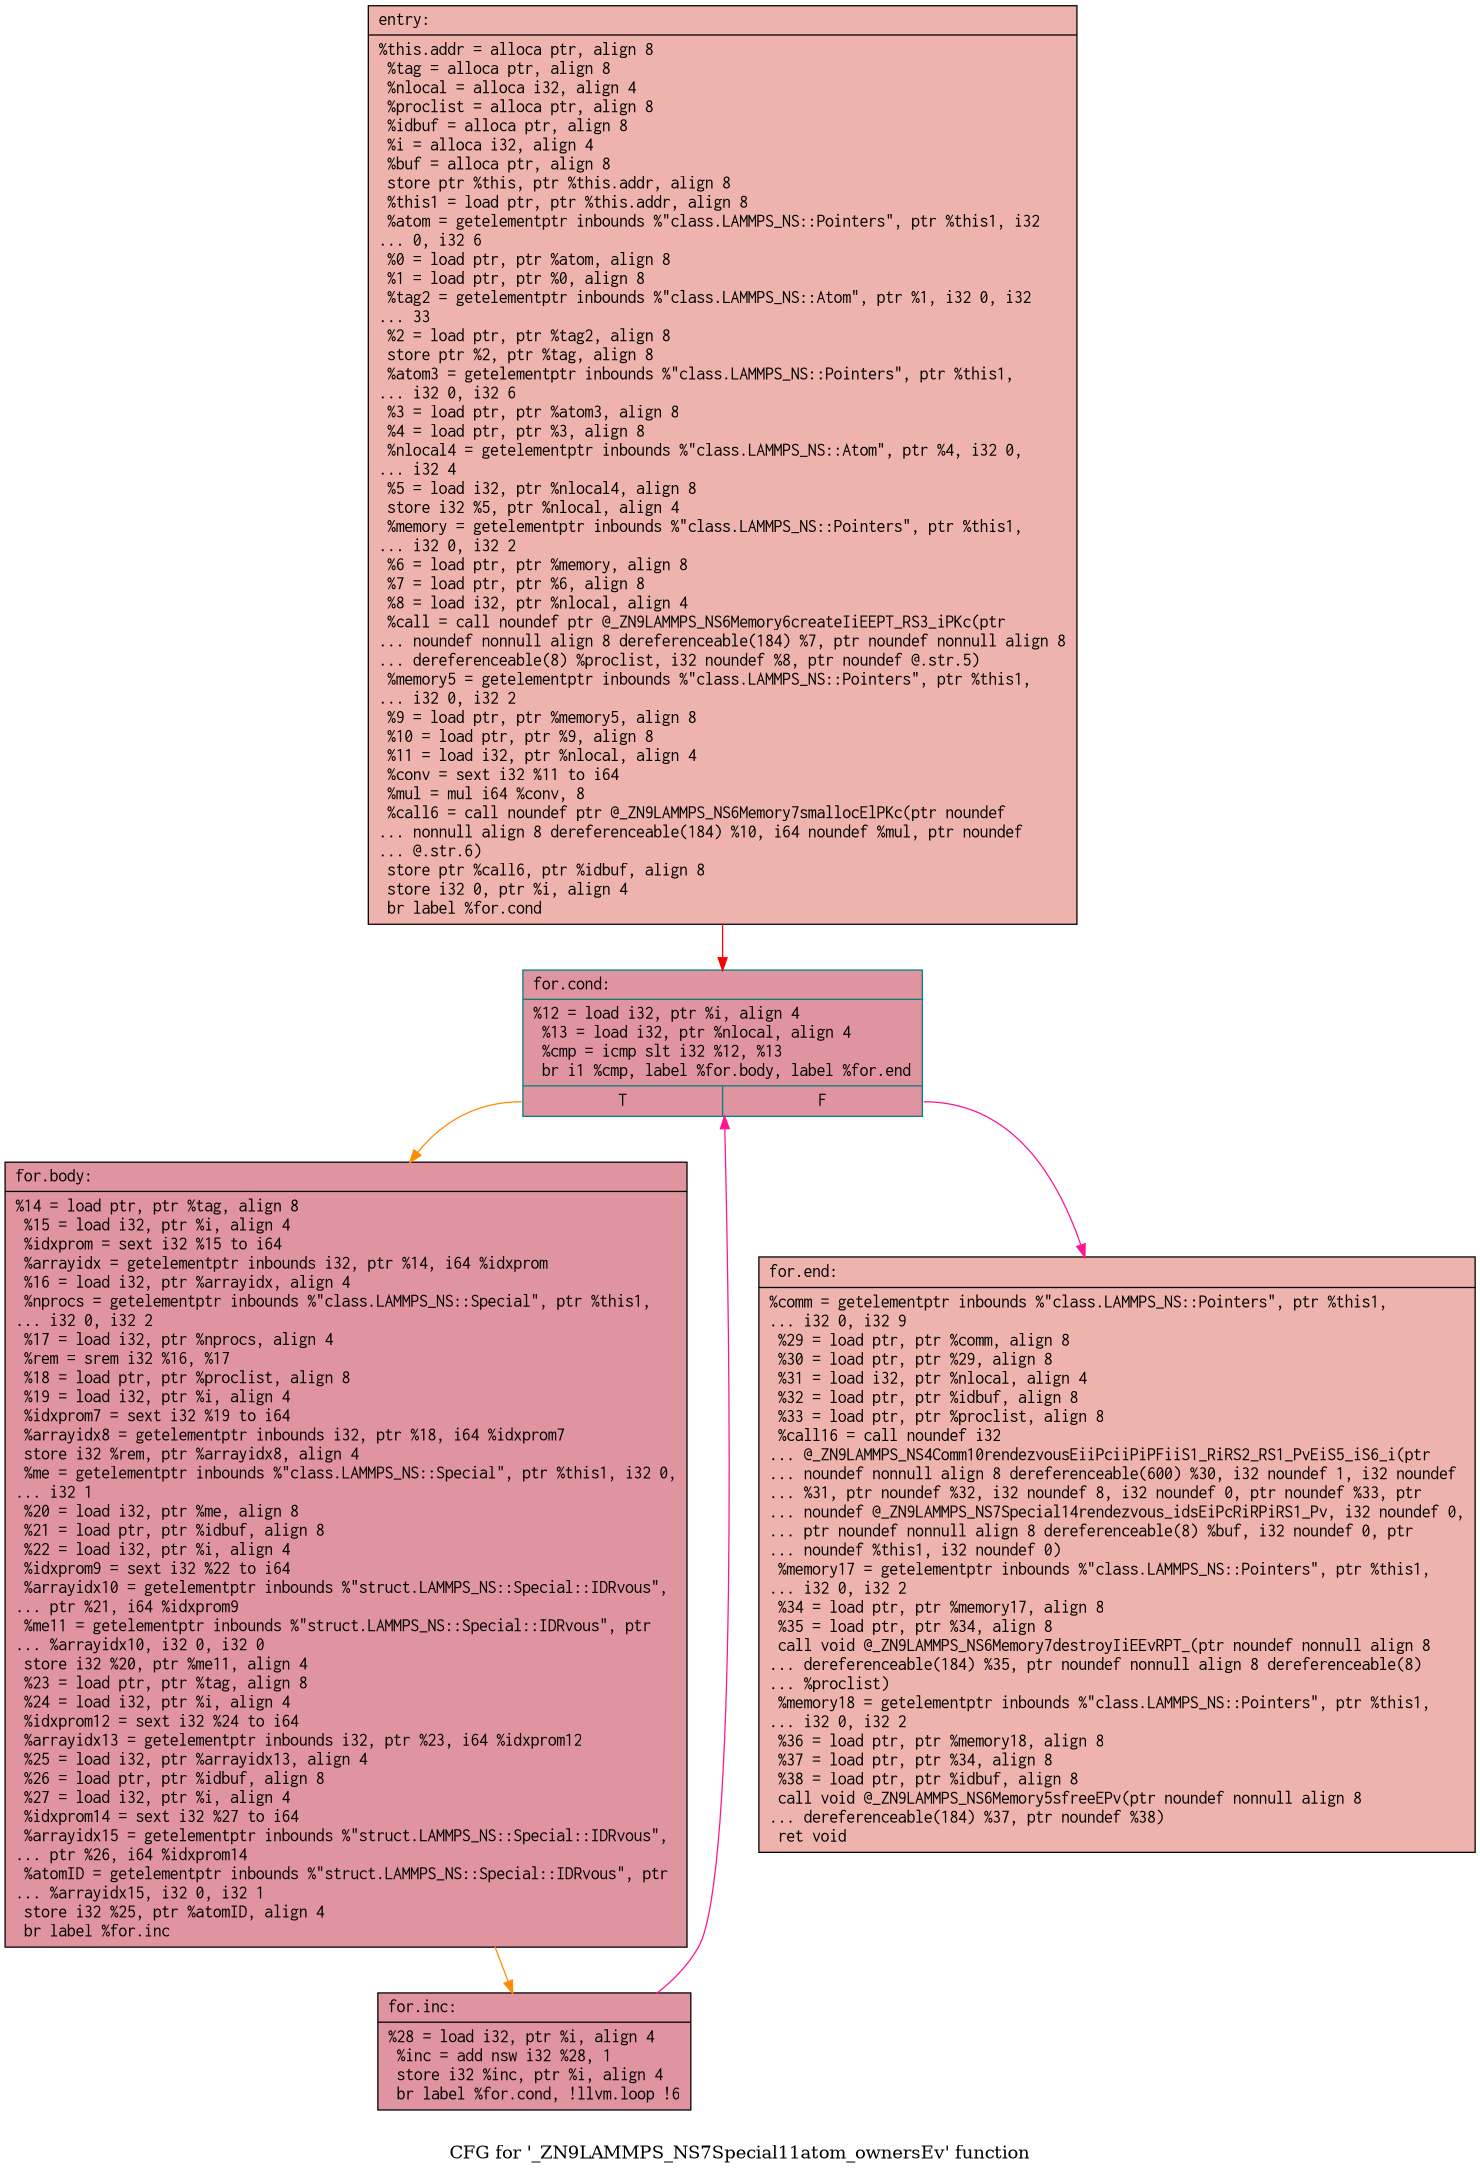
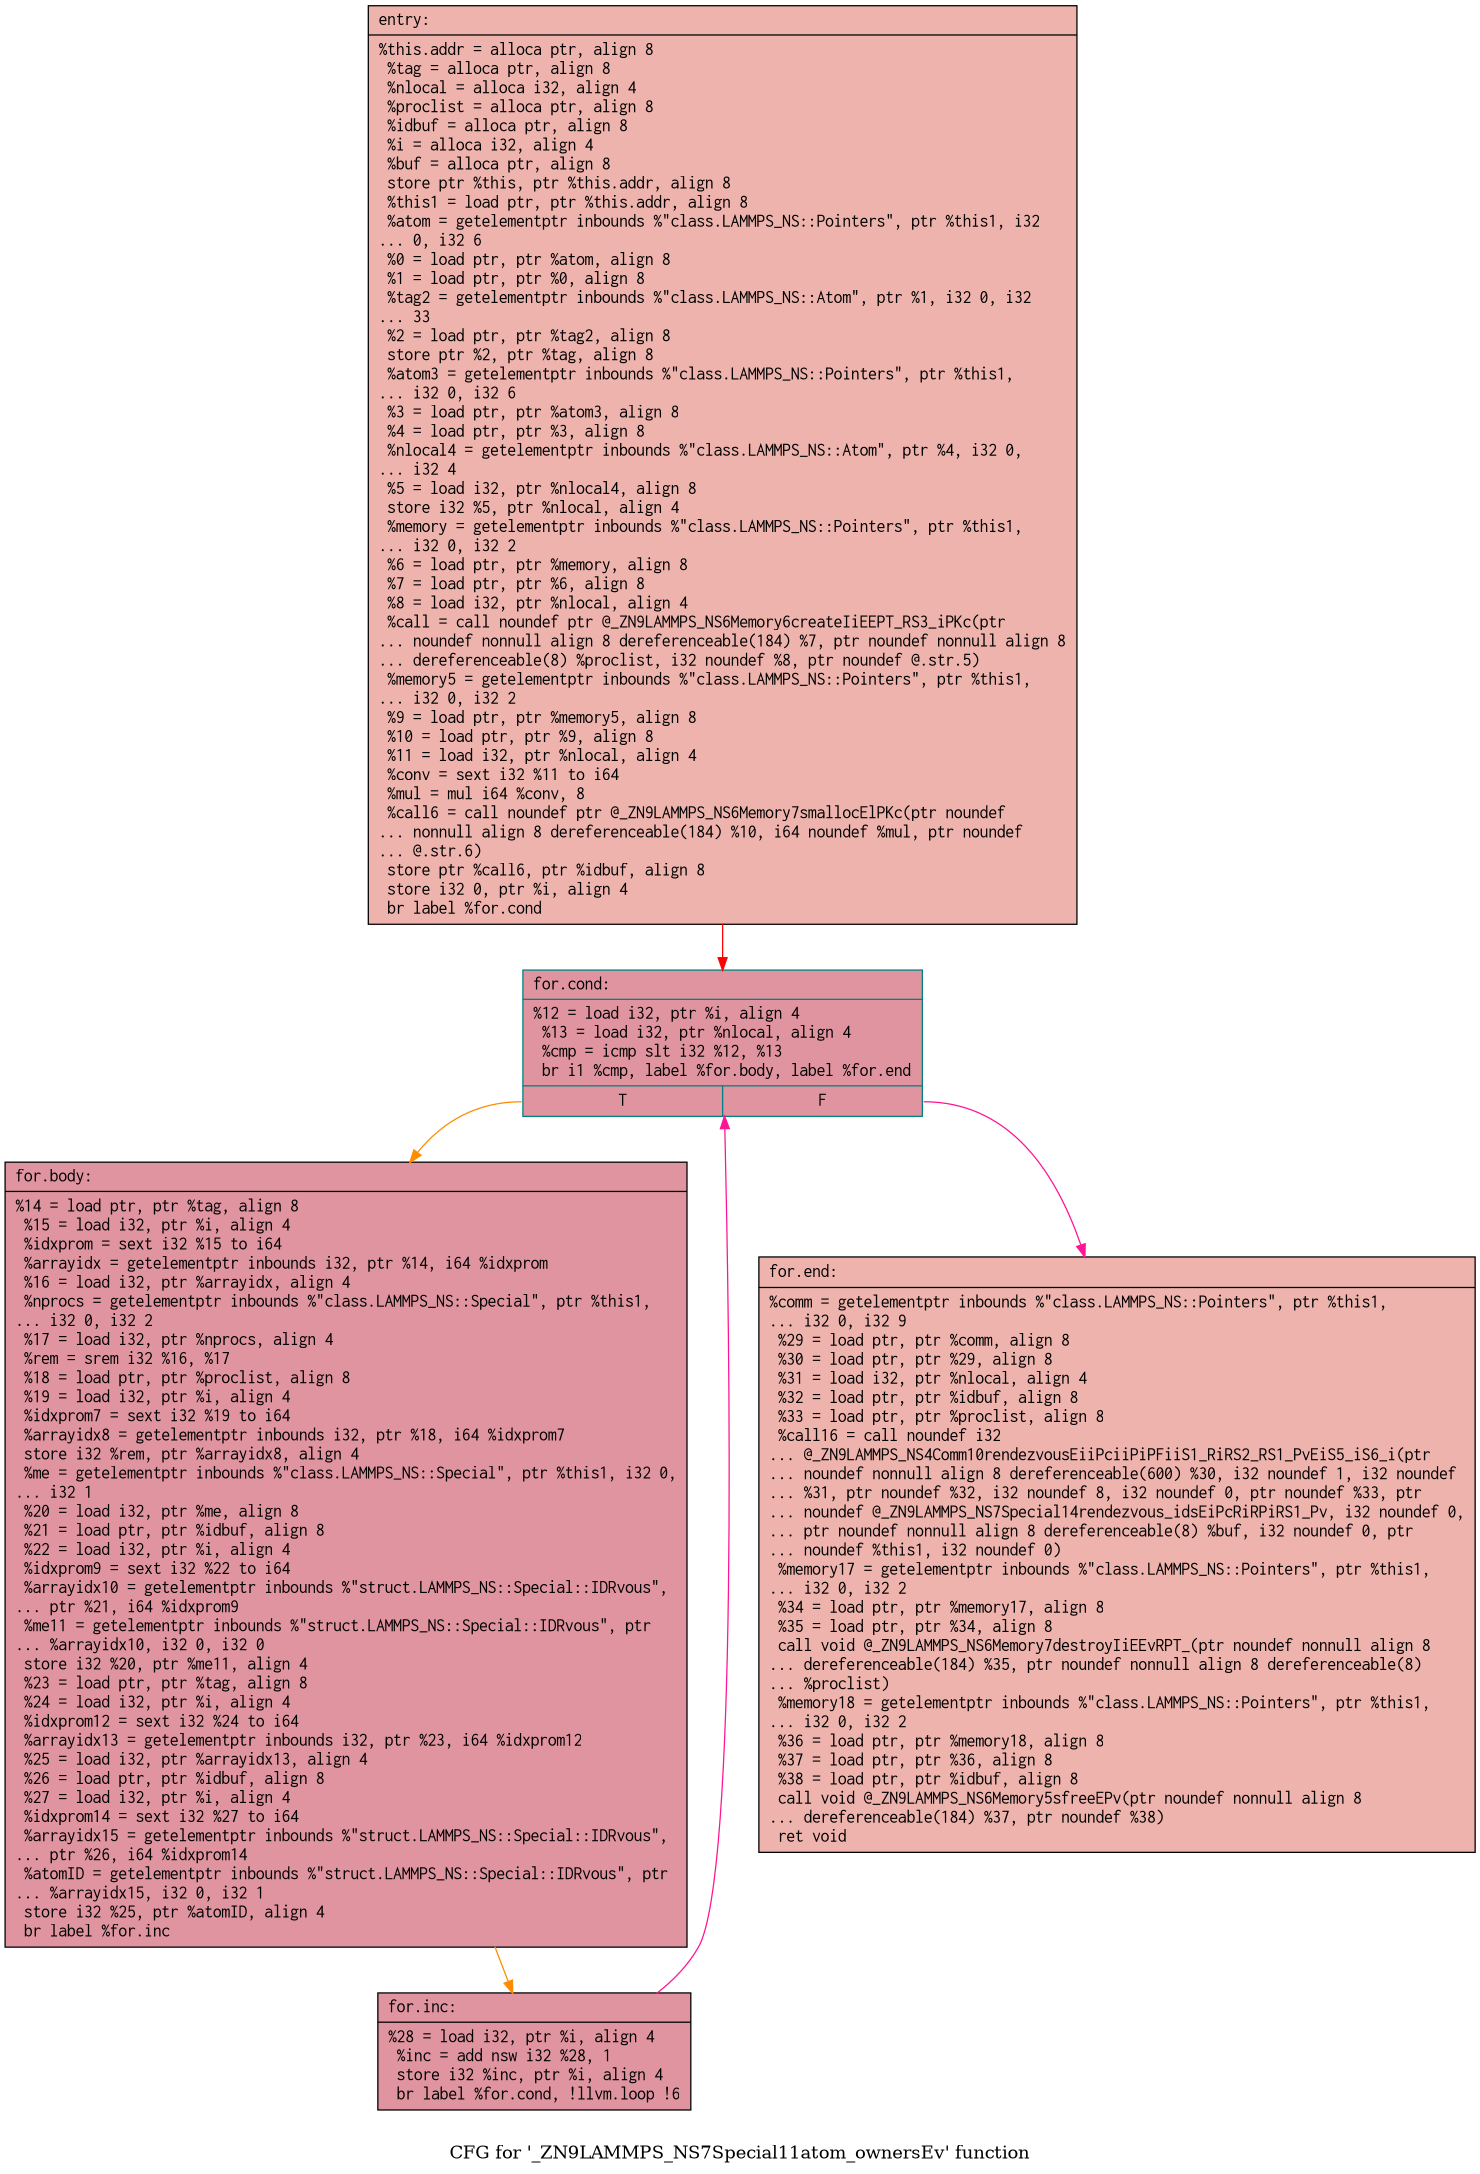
(911, 1760) -> (911, 1760)
